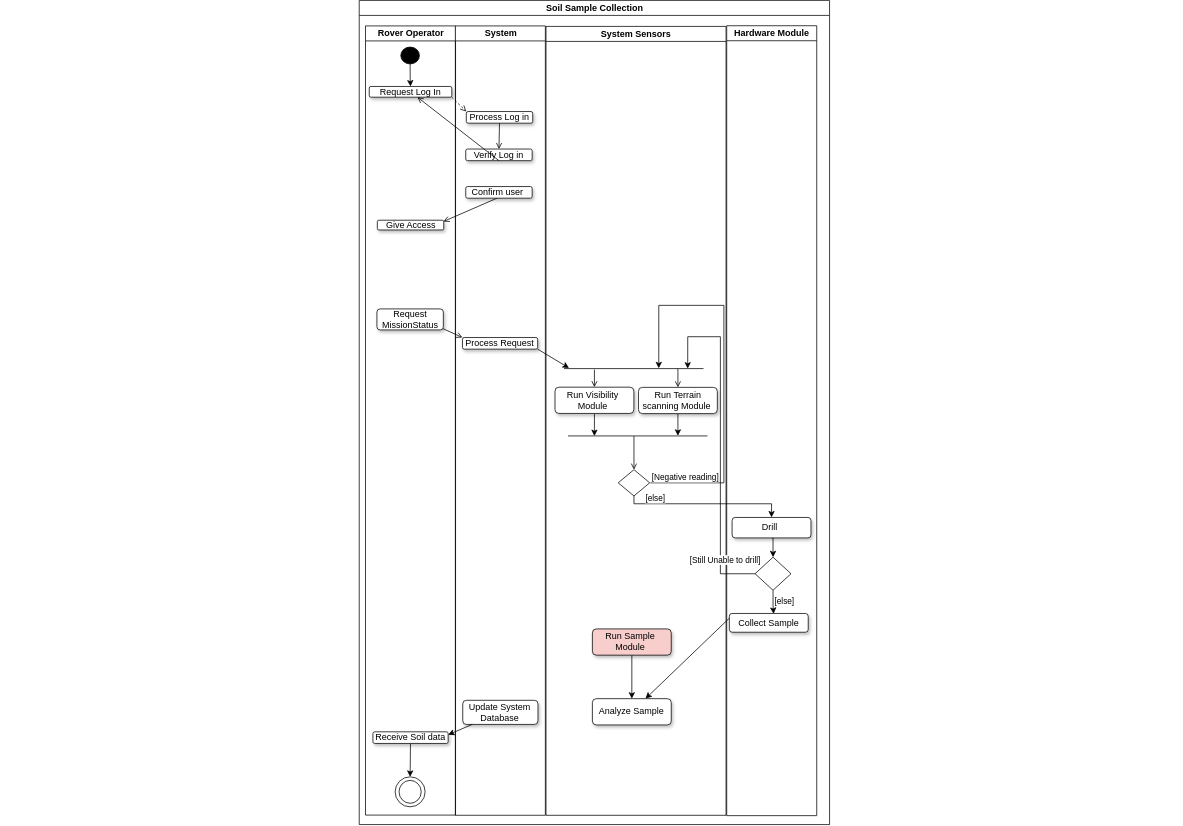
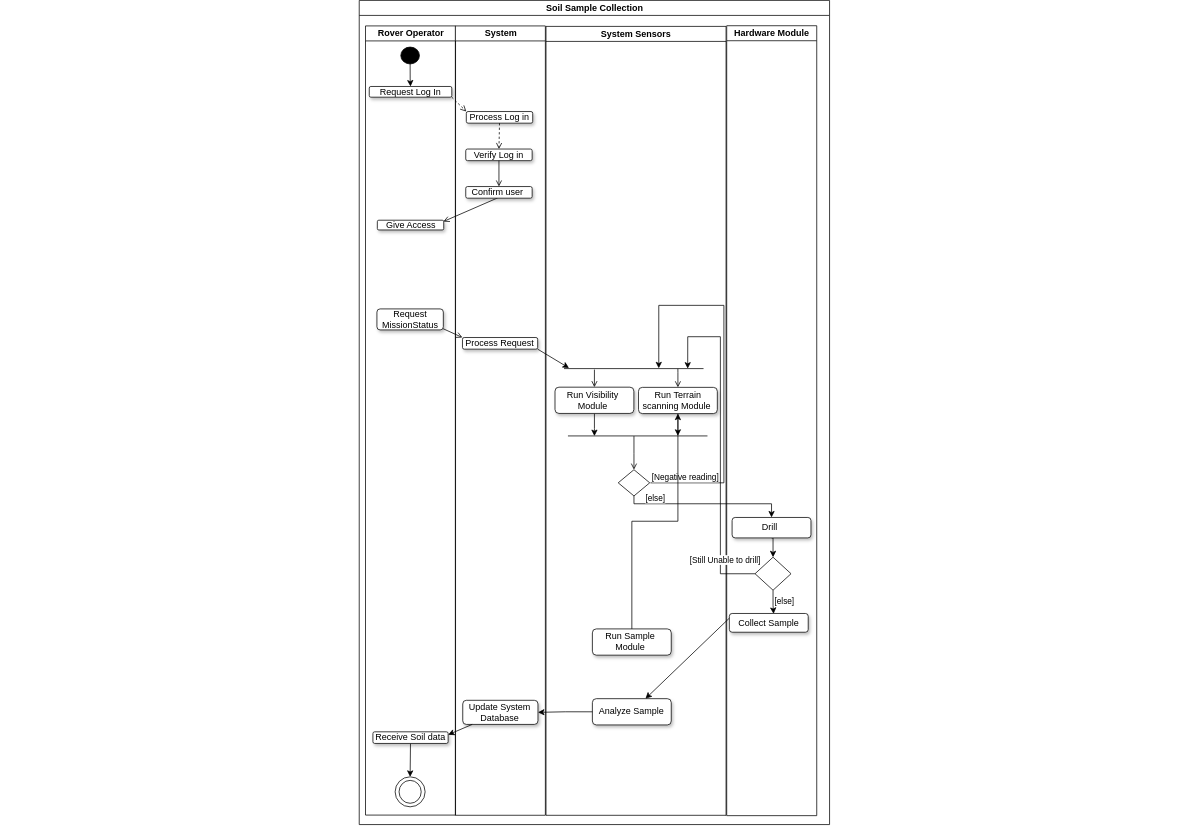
(459, 130) -> (499, 173)
(499, 134) -> (499, 134)
(632, 642) -> (632, 642)
(632, 688) -> (643, 521)
none -> (576, 712)
